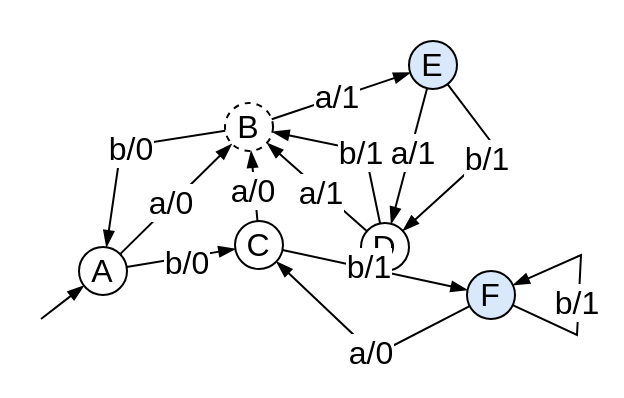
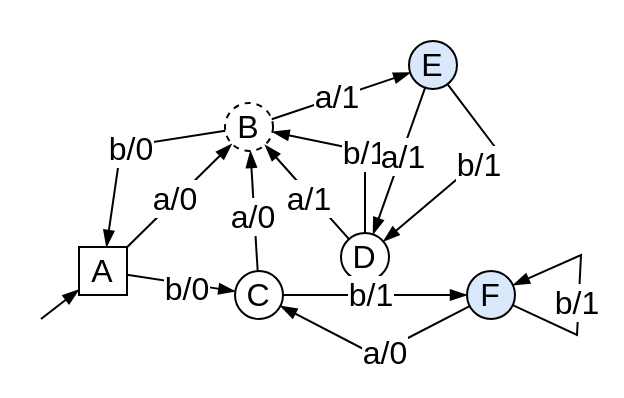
(259, 245) -> (259, 295)
(385, 247) -> (365, 257)
(103, 271) -> (103, 271)
